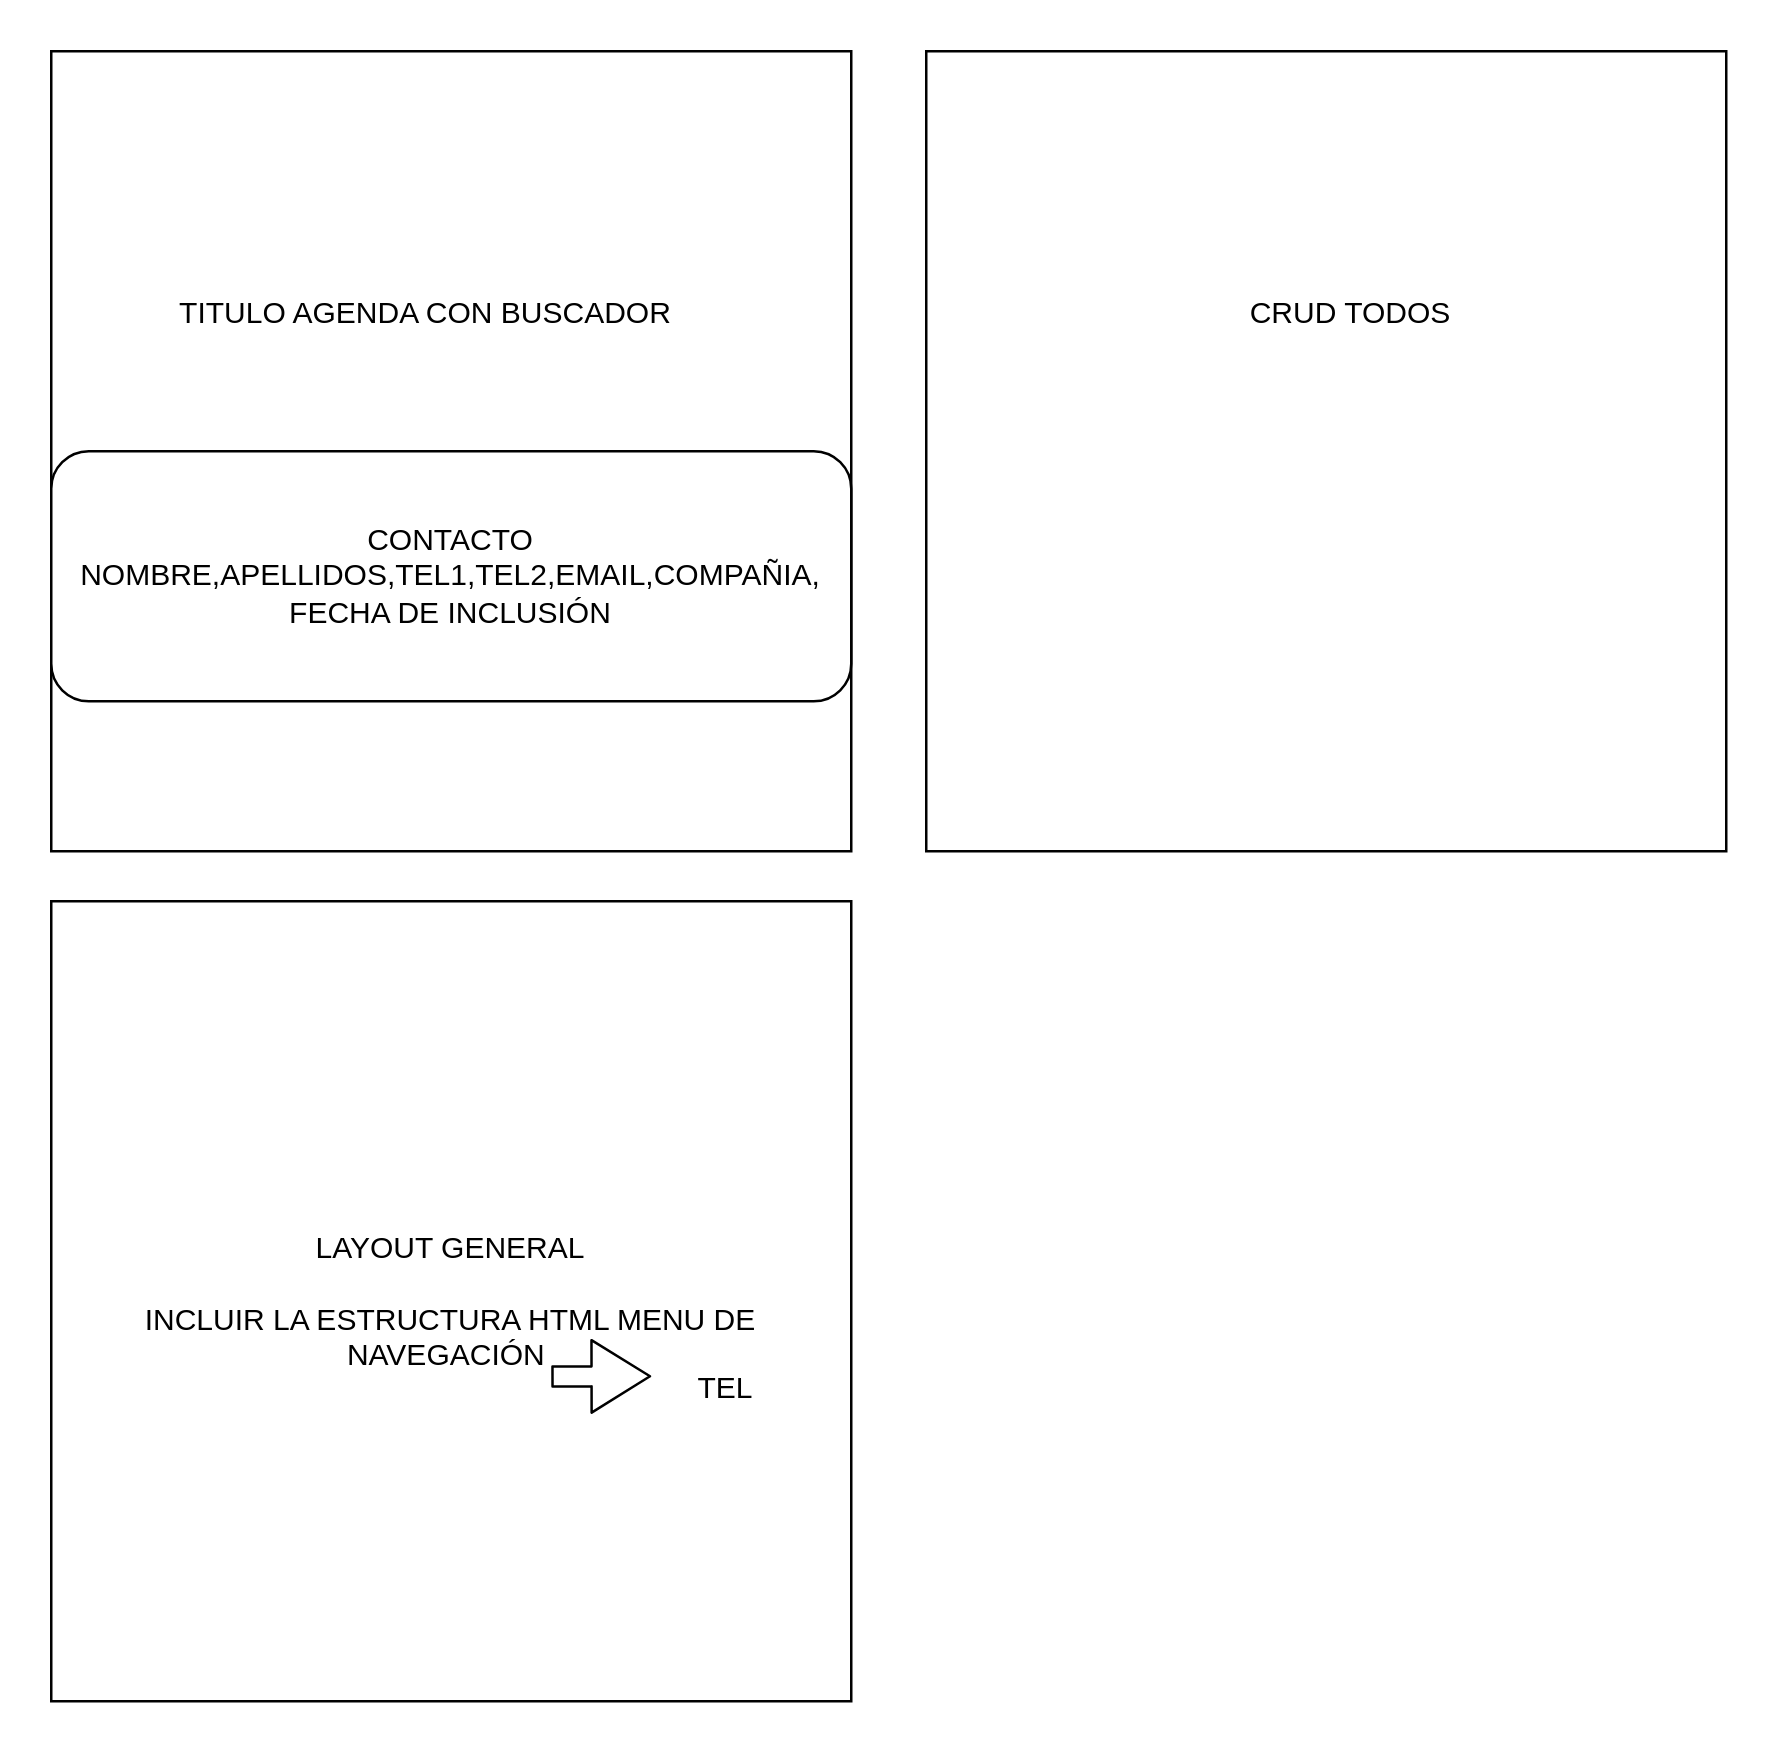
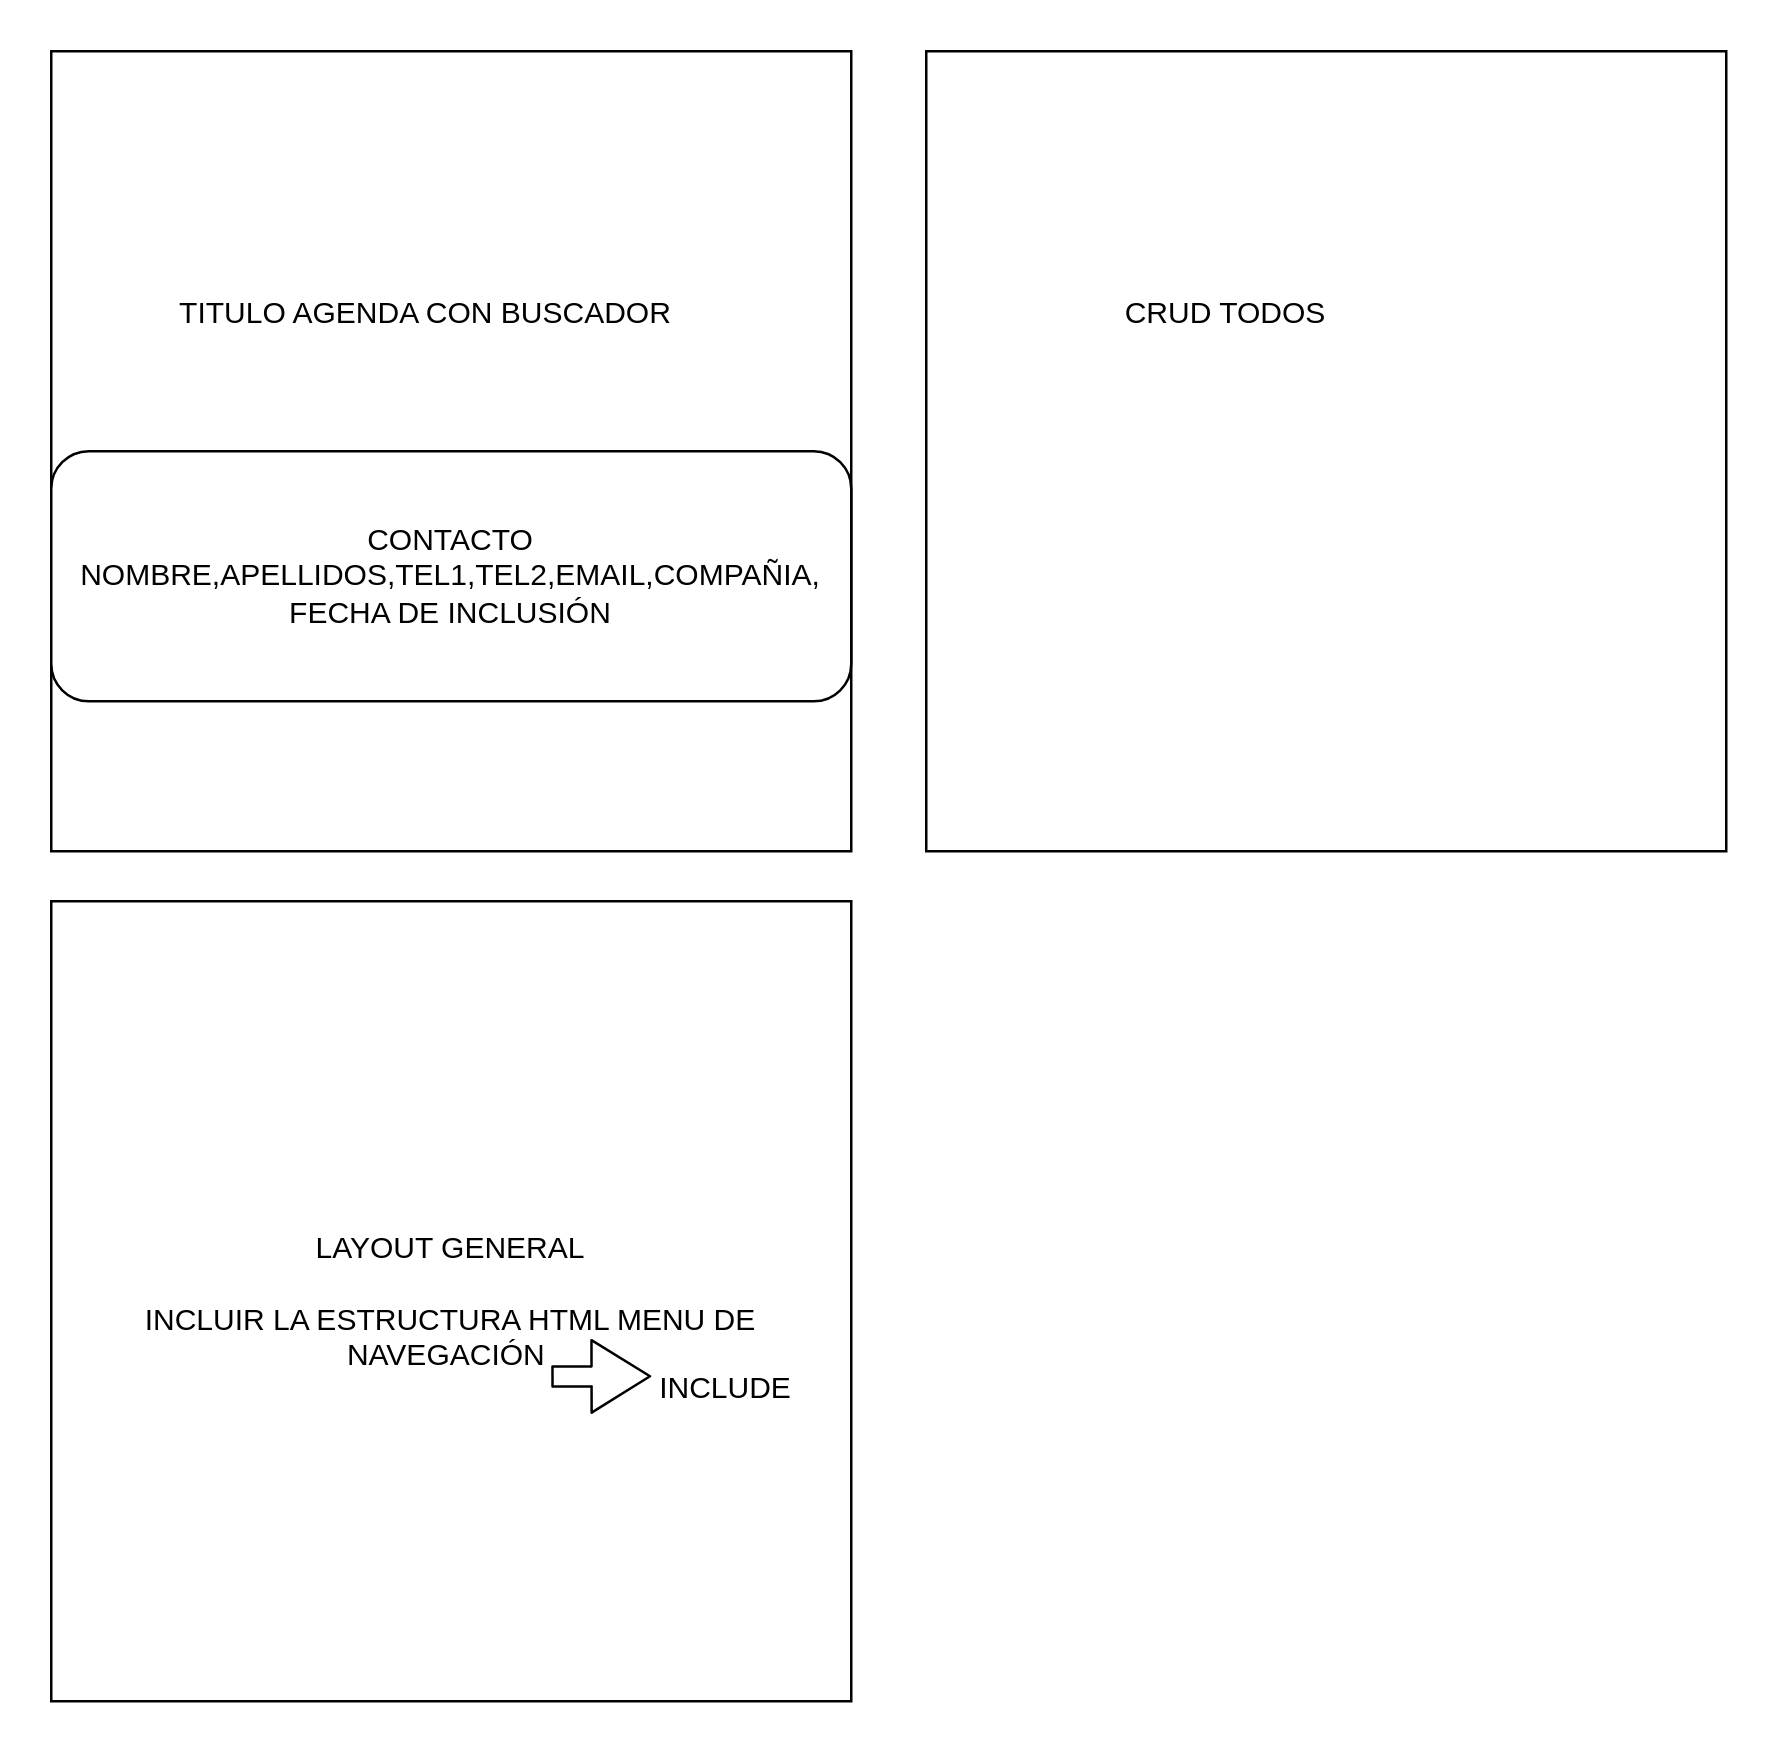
(1351, 314) -> (1226, 314)
(726, 1389) -> (726, 1389)
